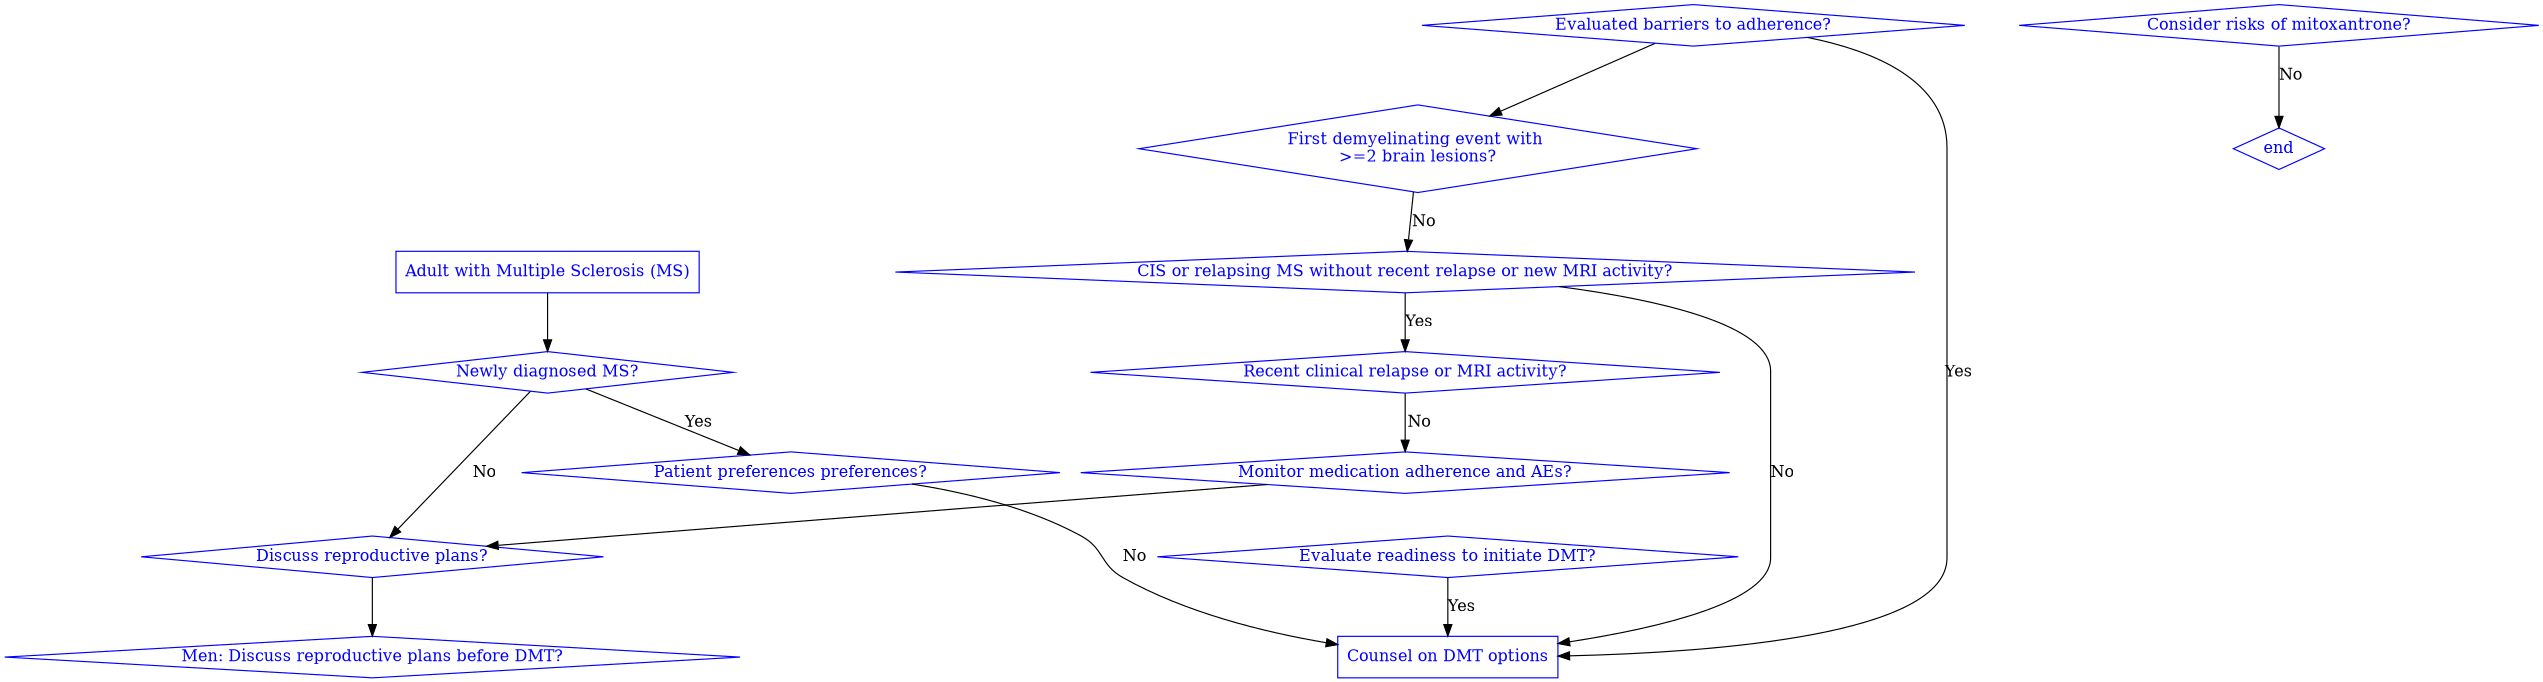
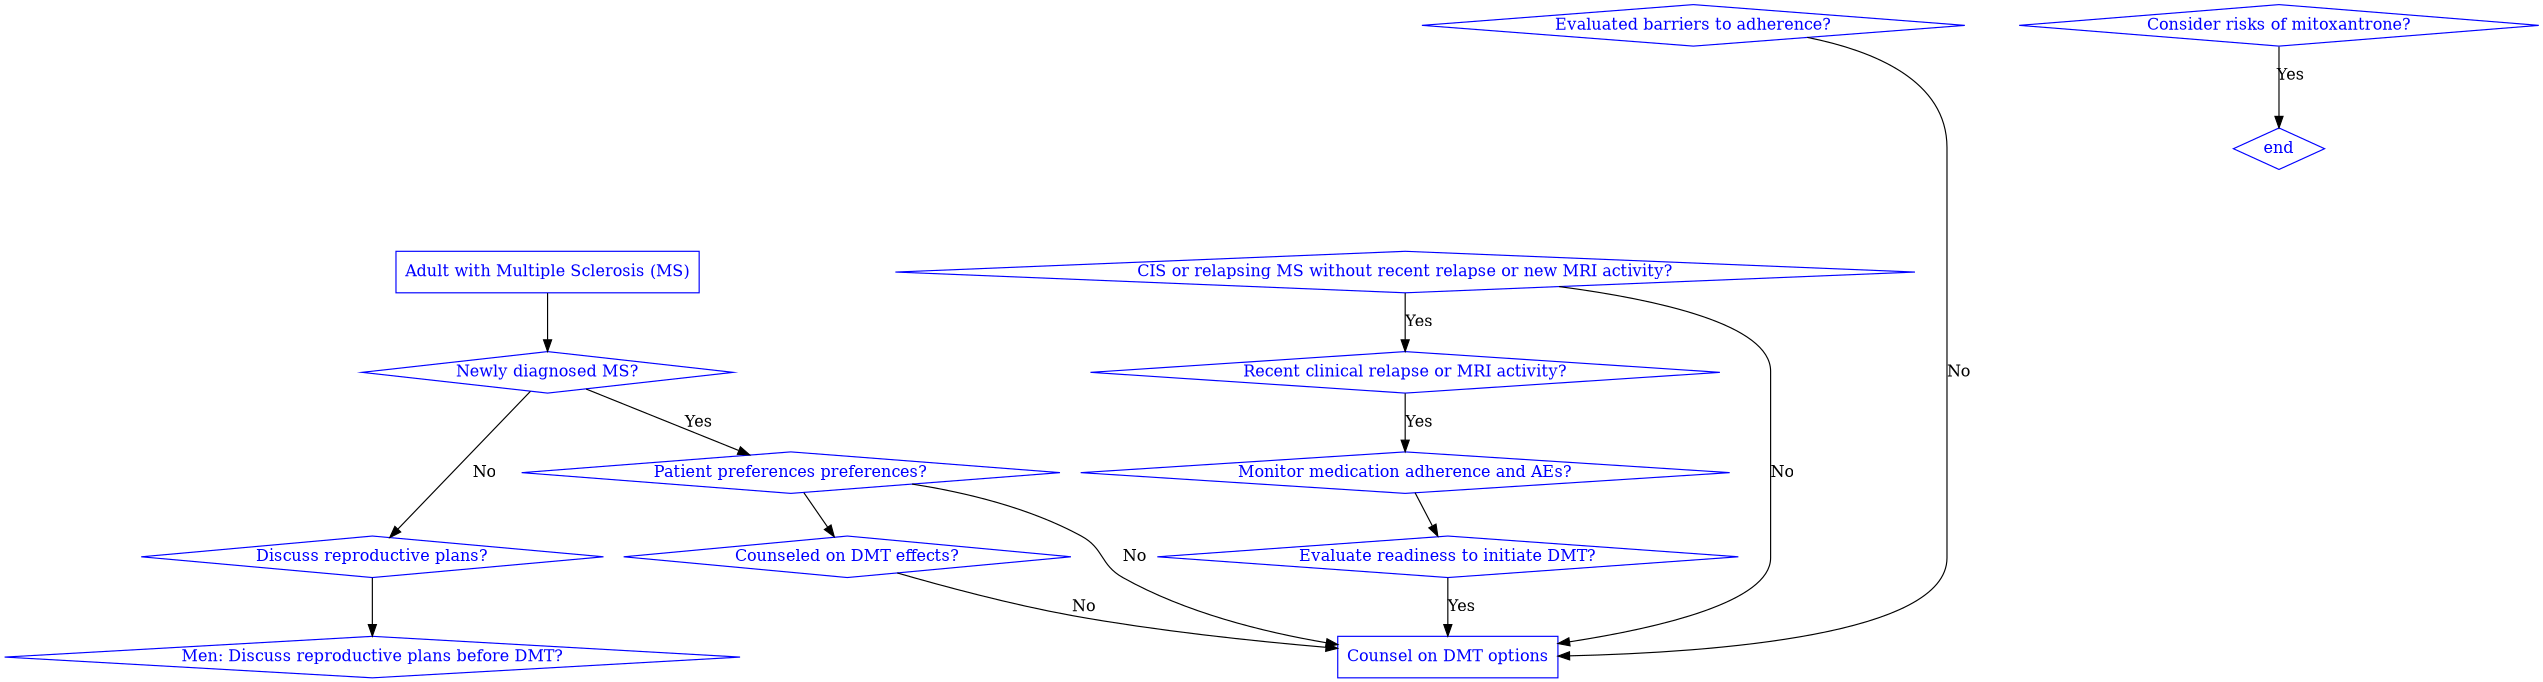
(2291, 76) -> (2291, 76)
(1418, 149) -> none
(1959, 372) -> (1959, 372)
(1420, 422) -> (1420, 422)
(883, 515) -> (1424, 509)
none -> (847, 557)
